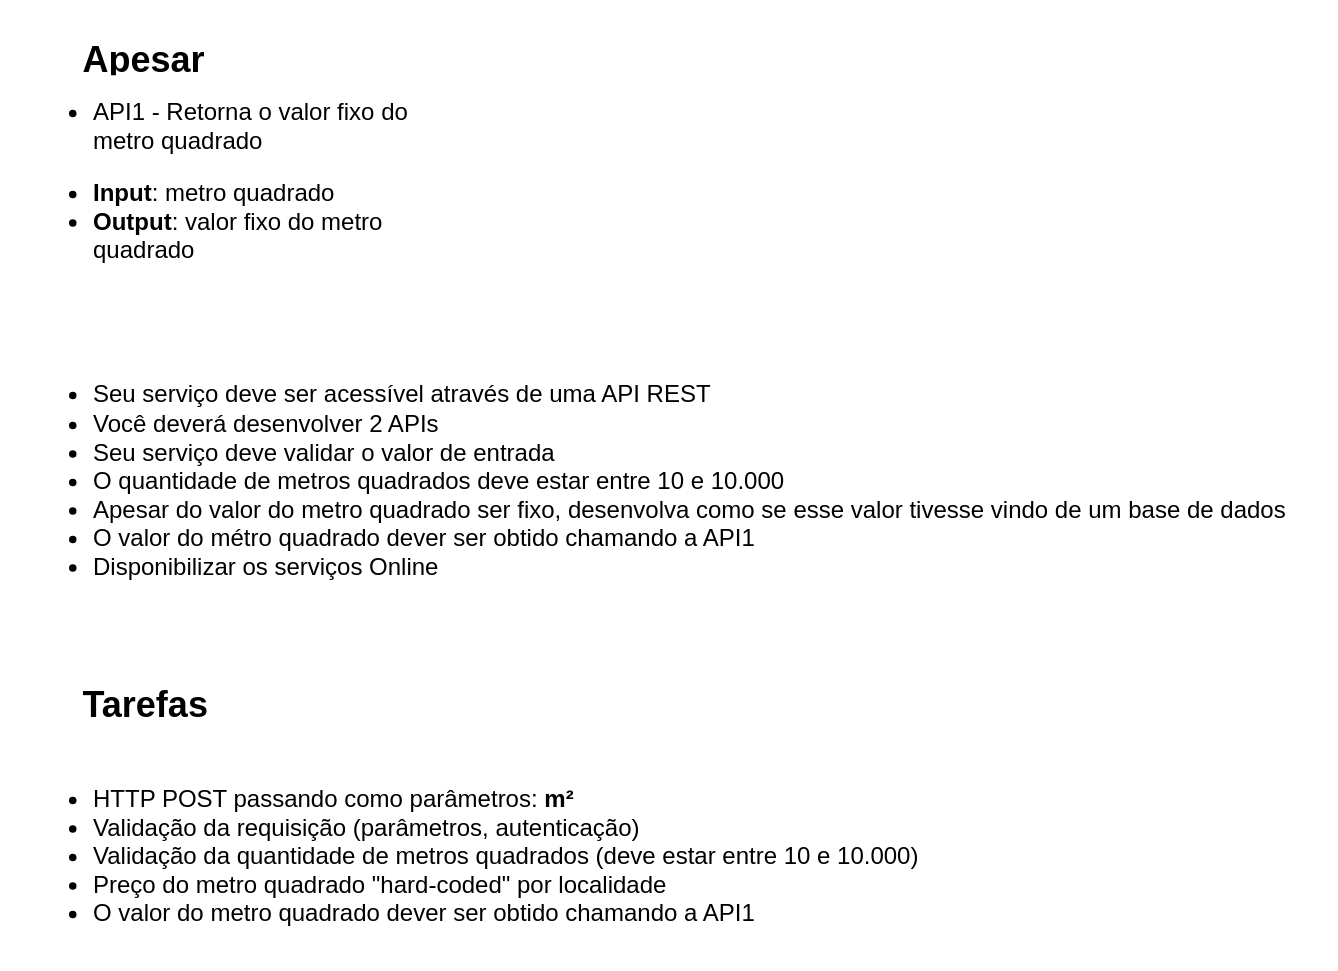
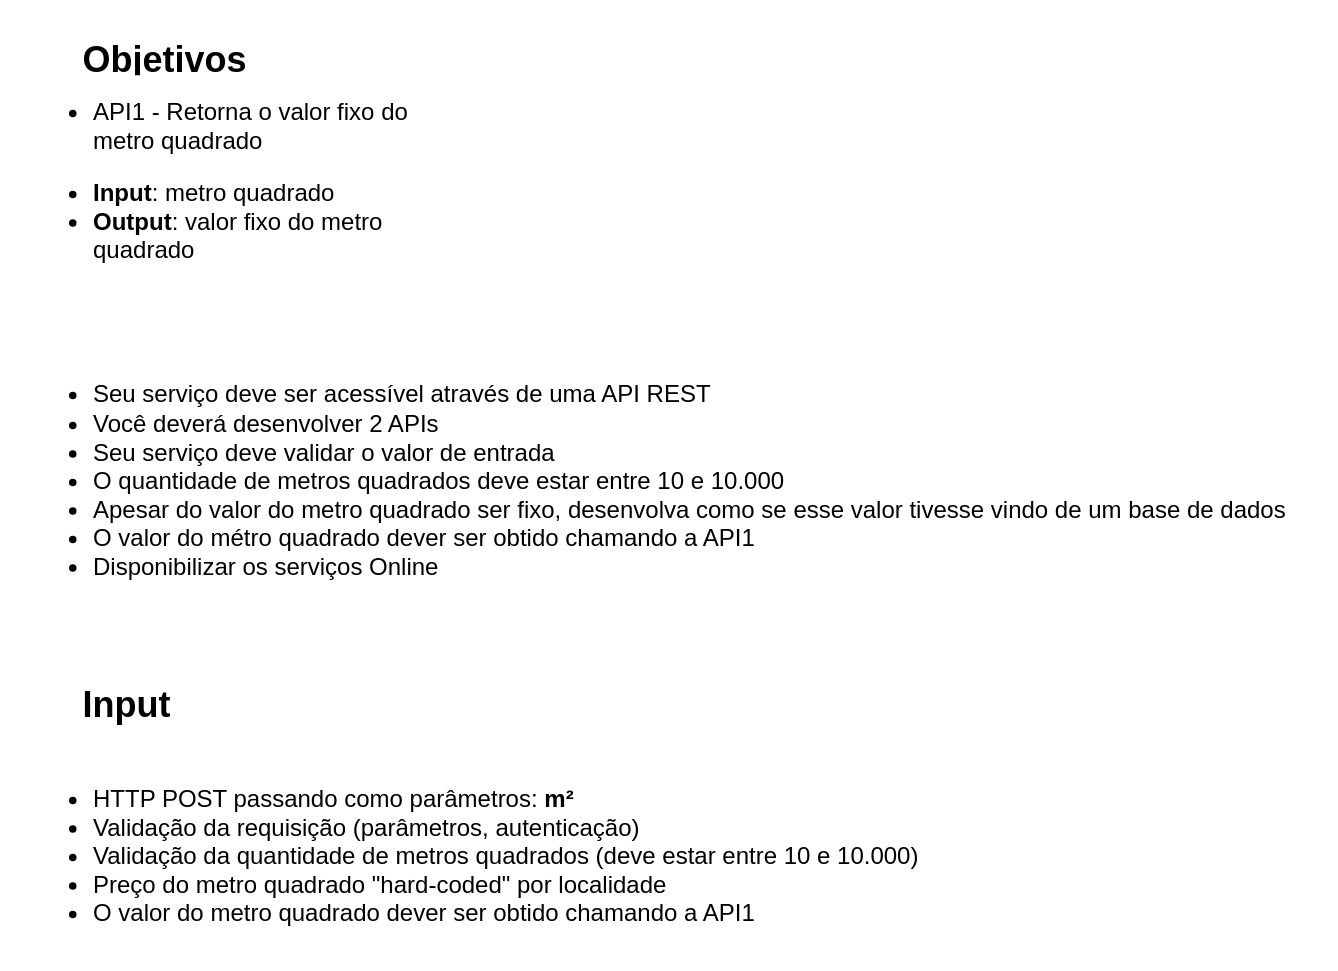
(113, 27) -> (126, 27)
(119, 672) -> (108, 672)
